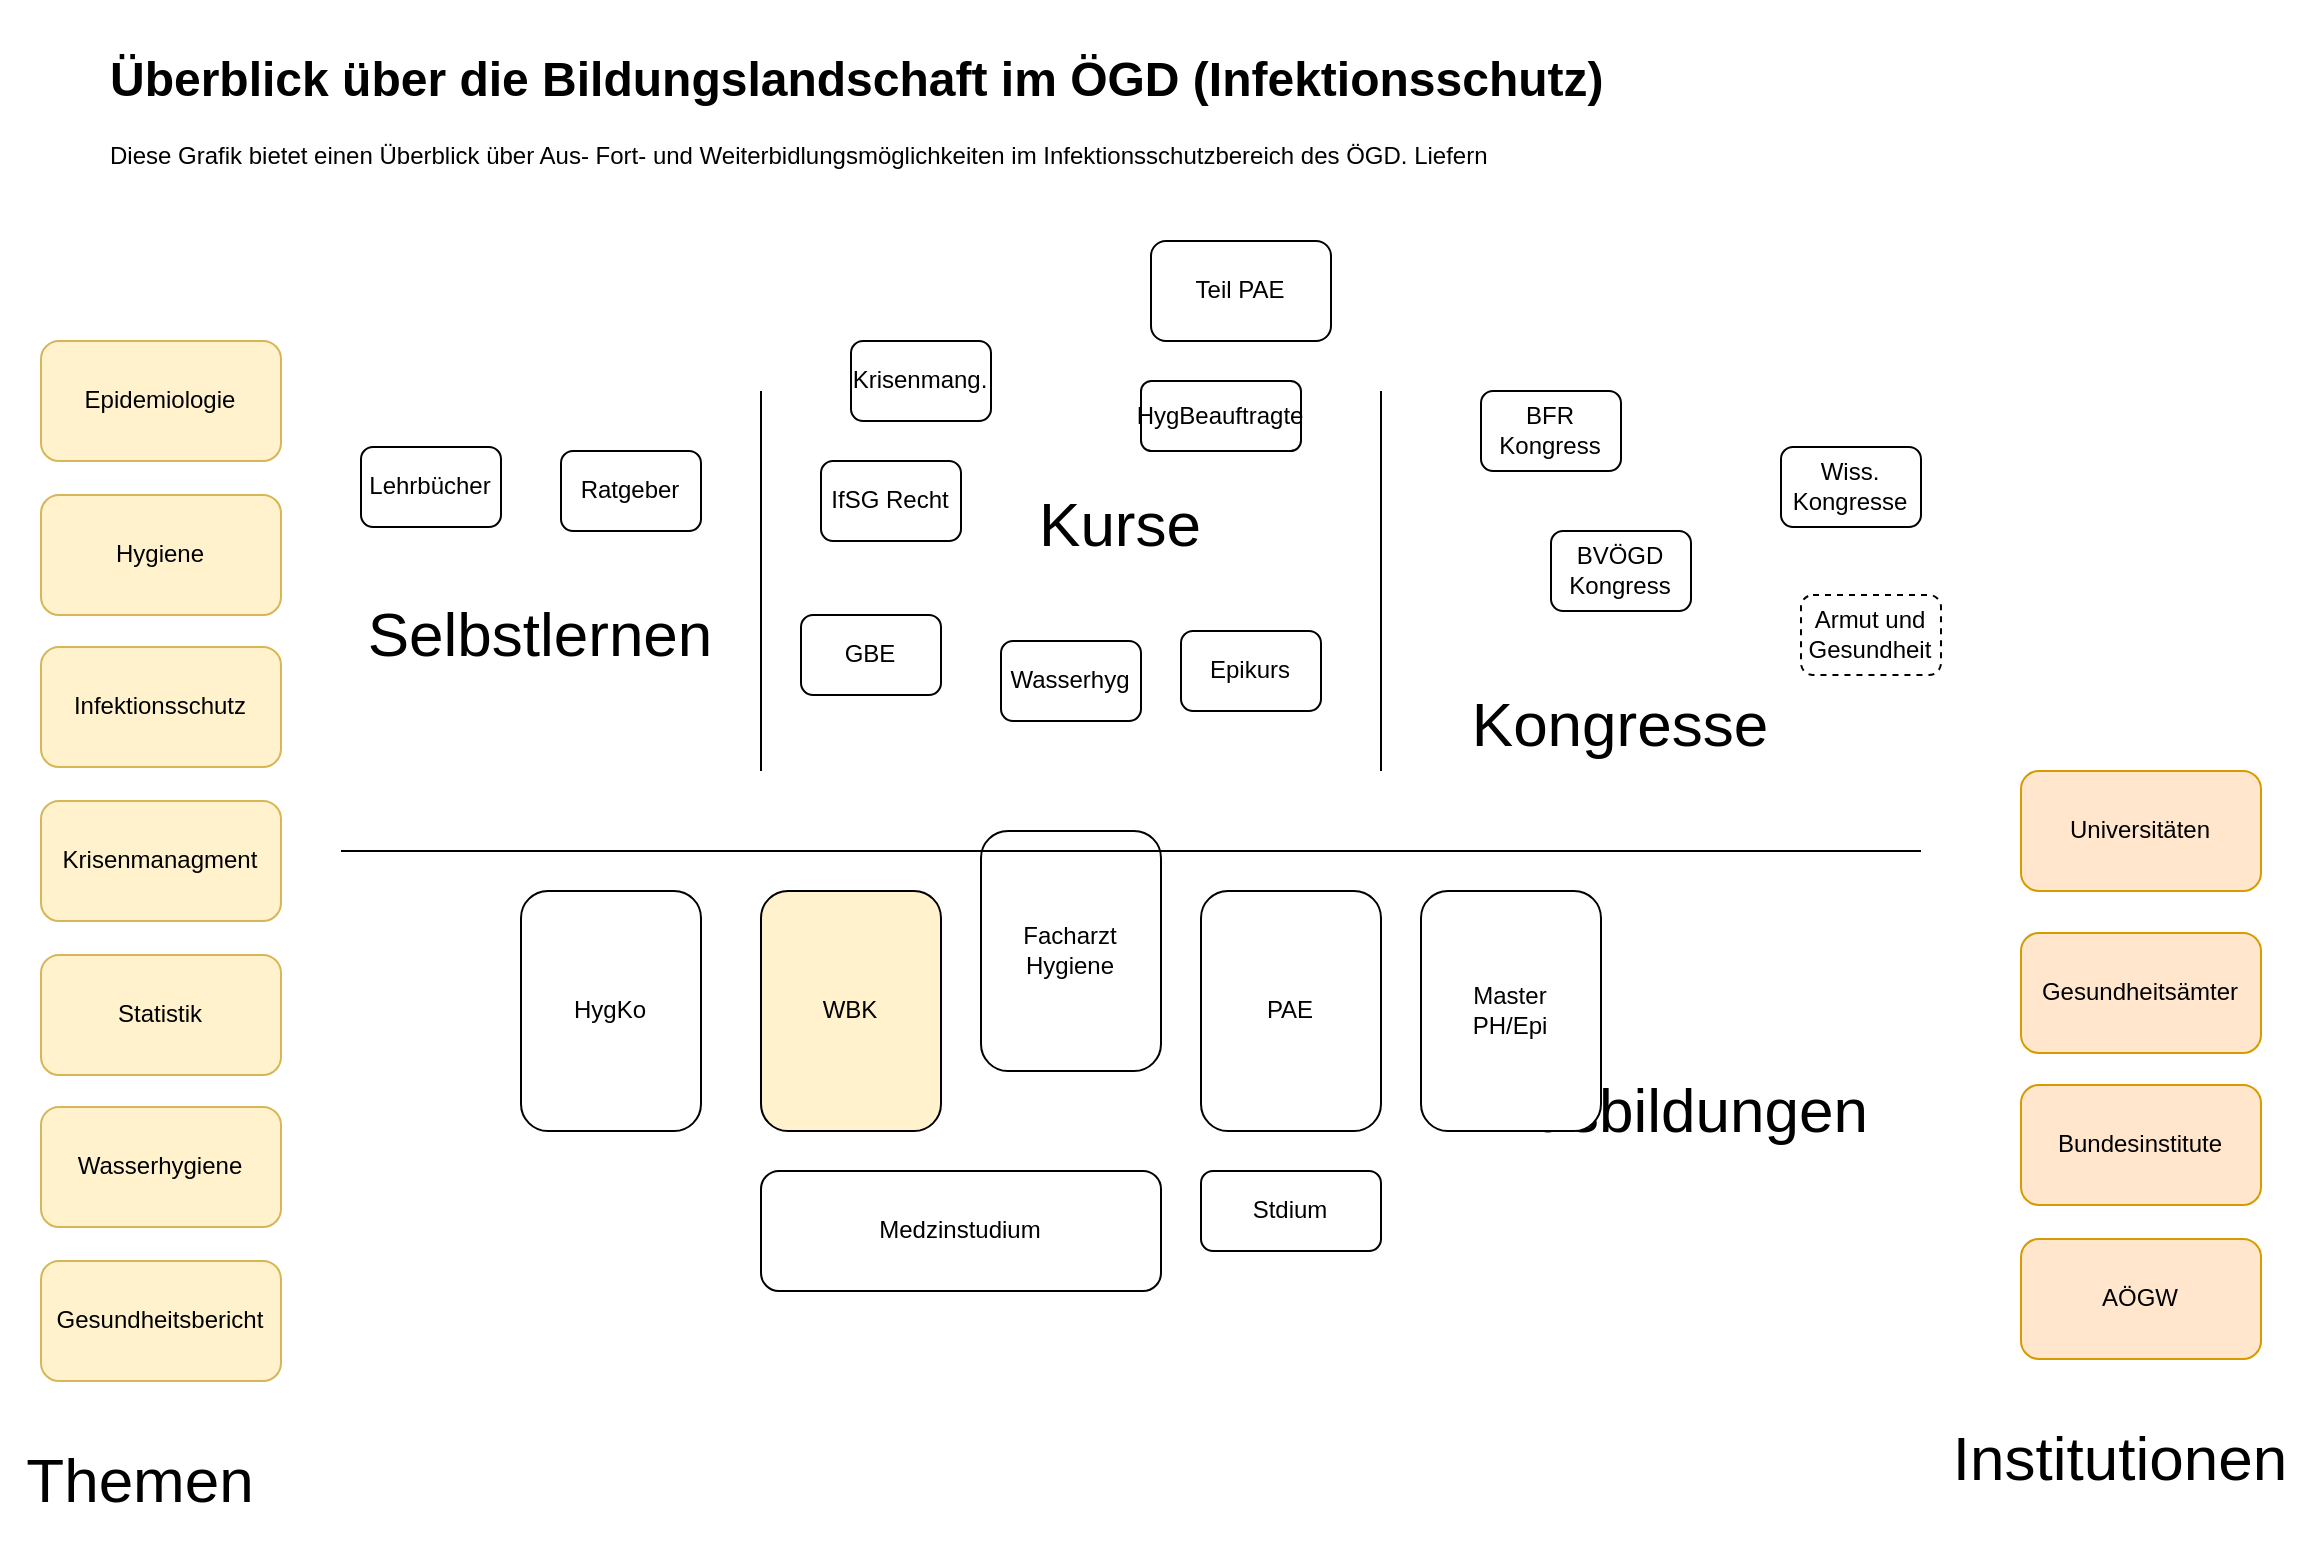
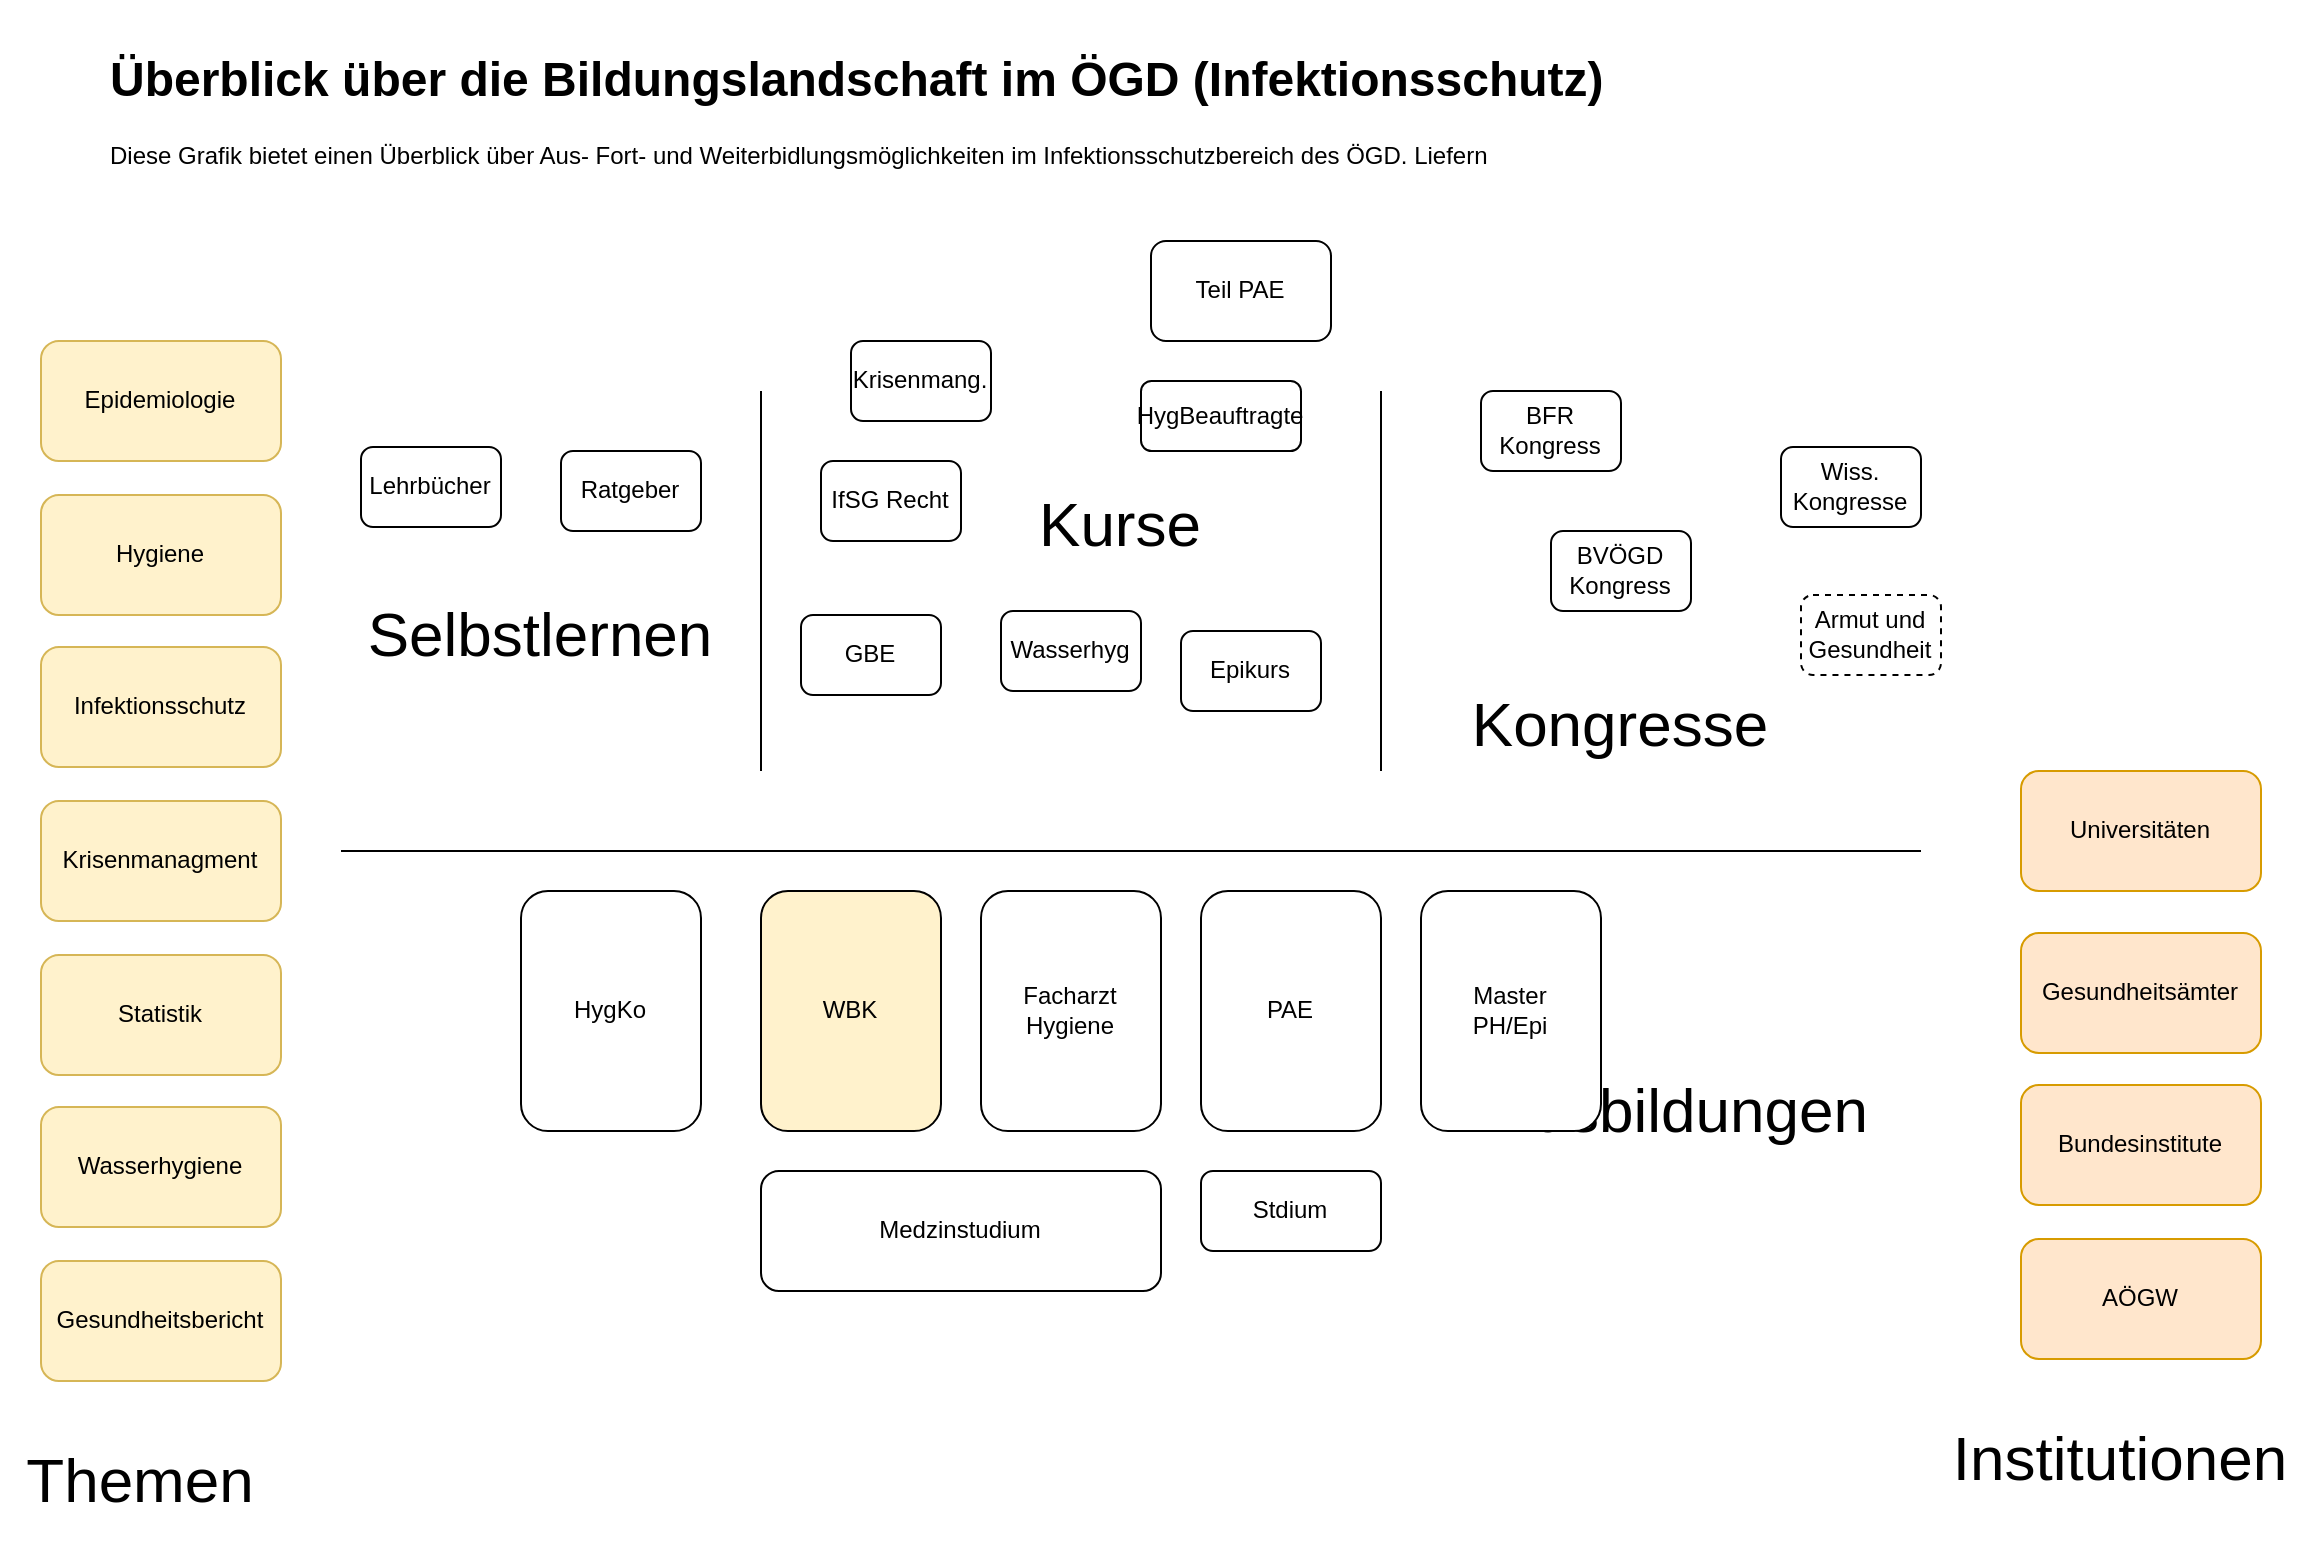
(1071, 681) -> (1071, 651)
(1071, 951) -> (1071, 1011)
